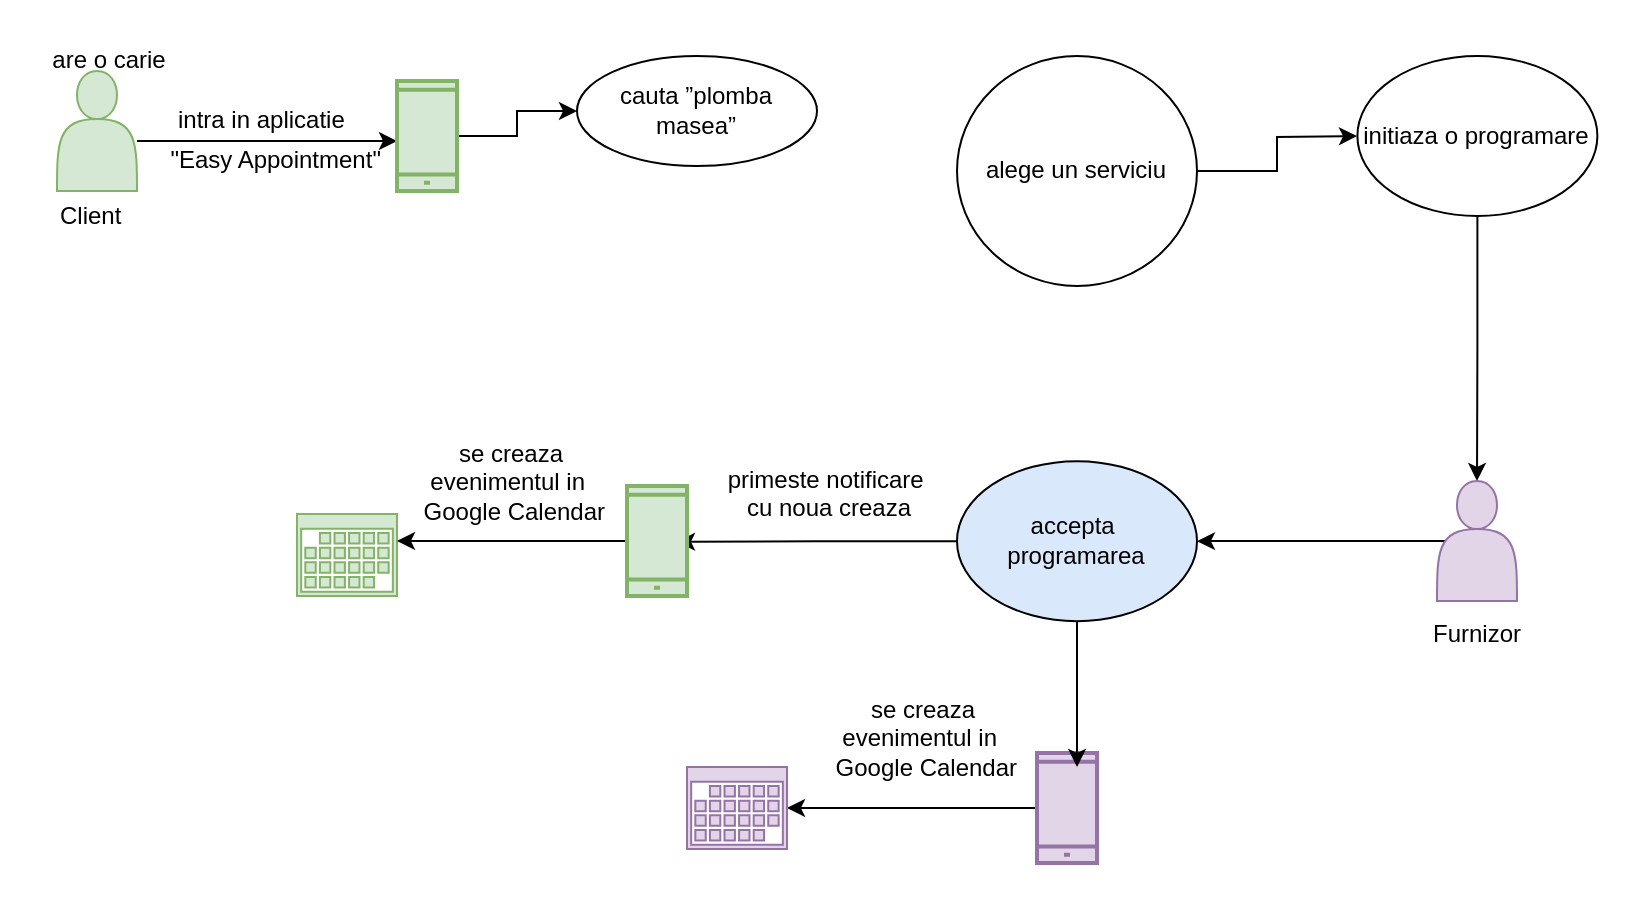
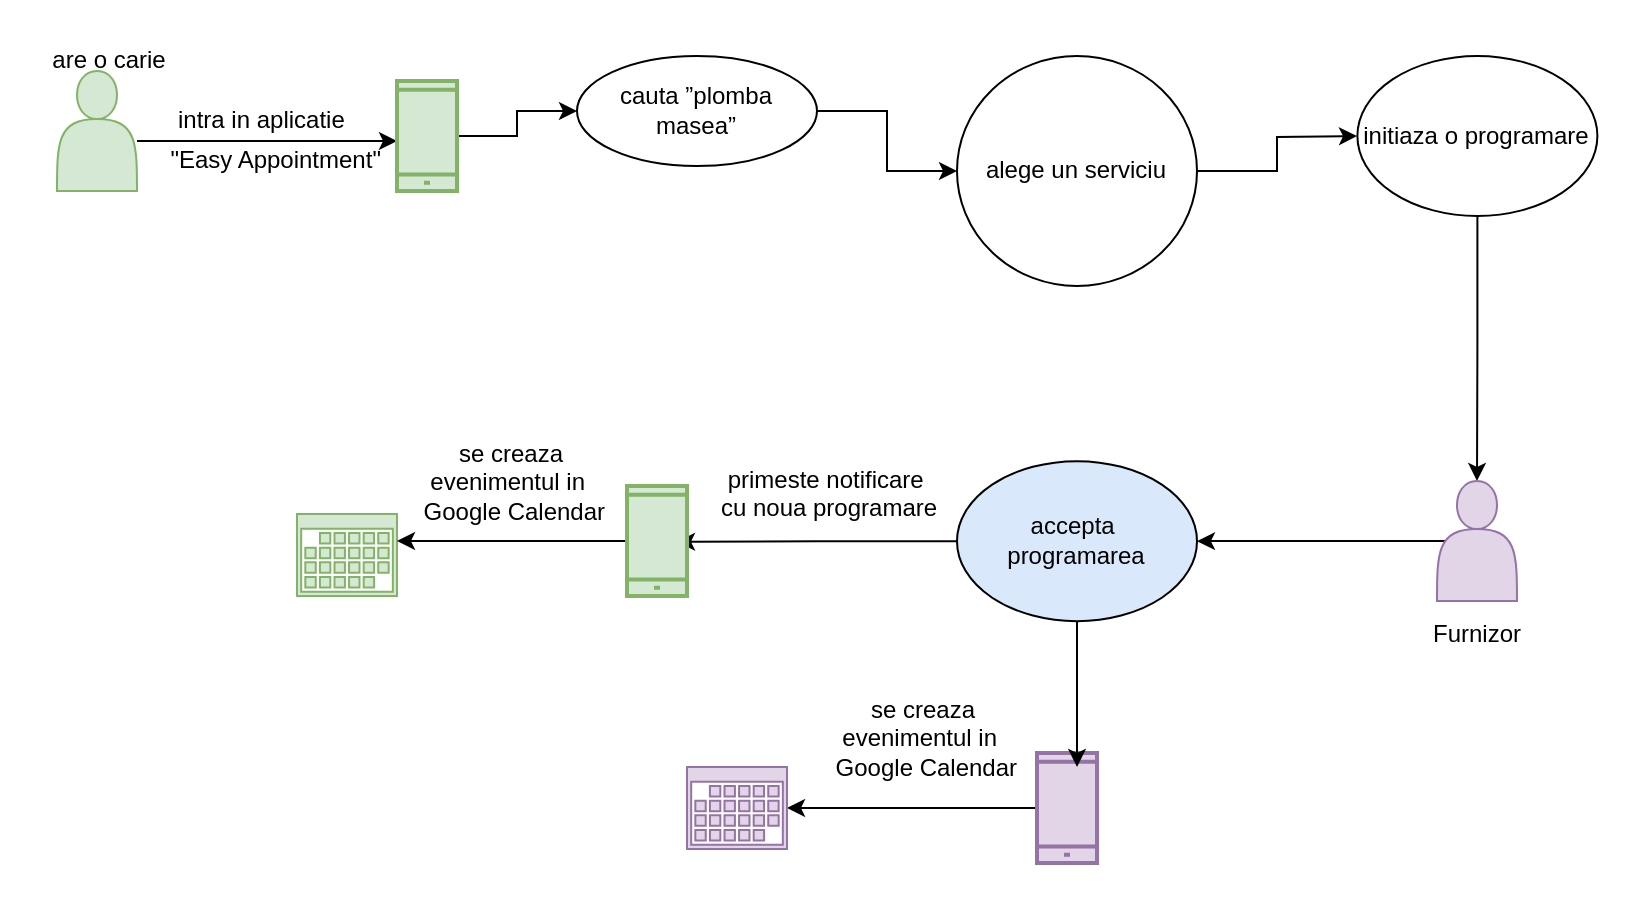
none -> (887, 134)
(107, 216) -> none
(830, 496) -> (830, 496)
